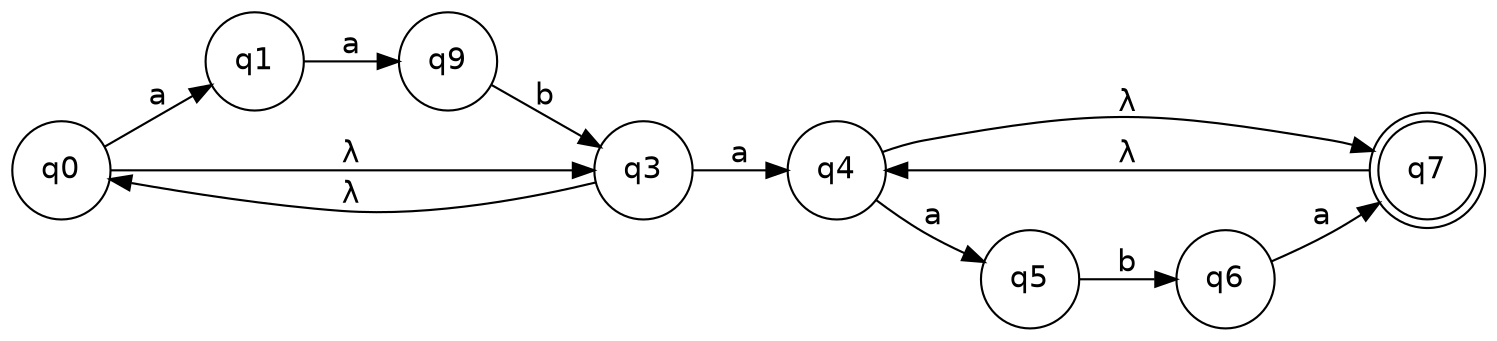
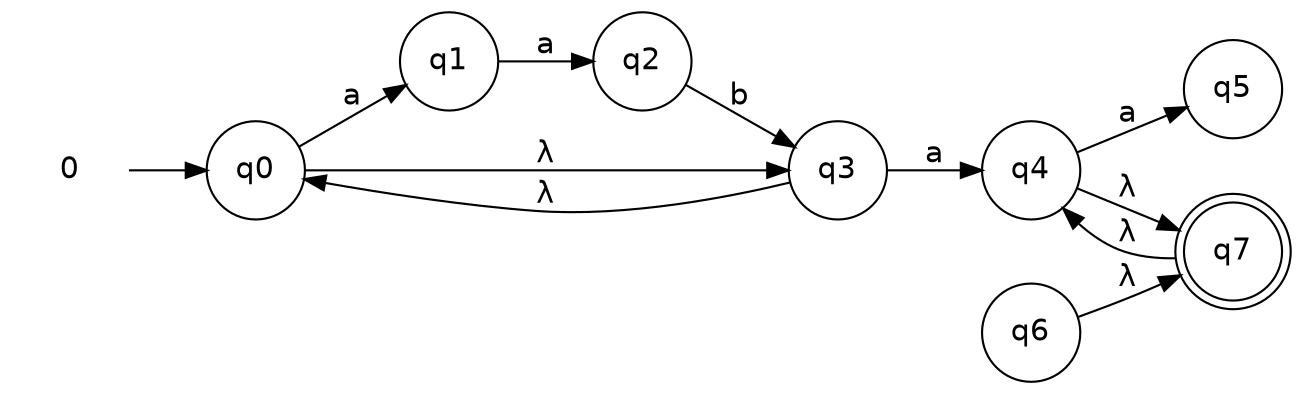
(448, 61) -> (642, 61)
none -> (70, 170)
(1322, 216) -> (1128, 278)
(1117, 279) -> none
